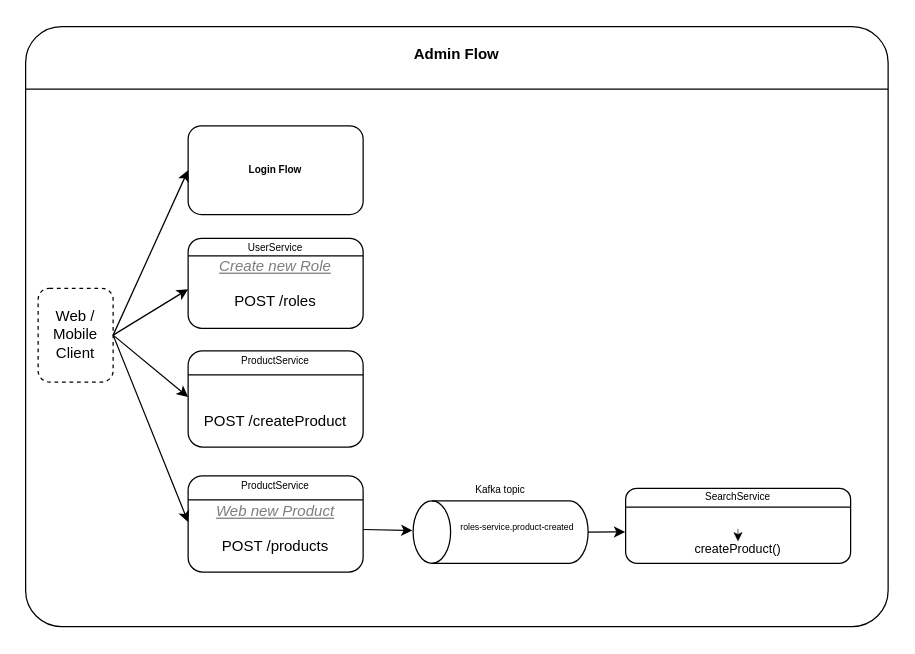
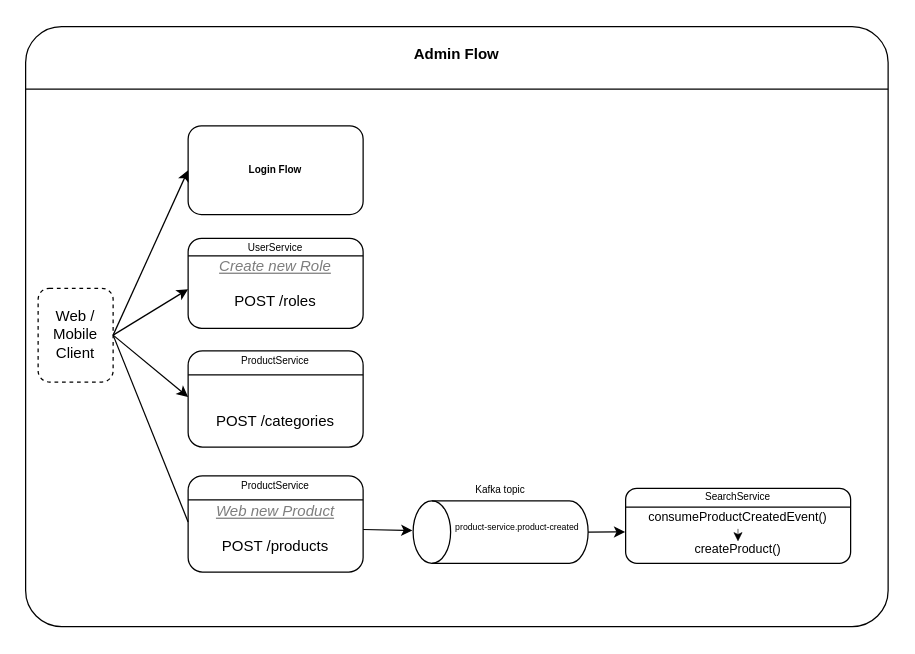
(276, 422) -> (276, 422)
(184, 513) -> (186, 515)
none -> (738, 516)
(518, 526) -> (518, 526)
